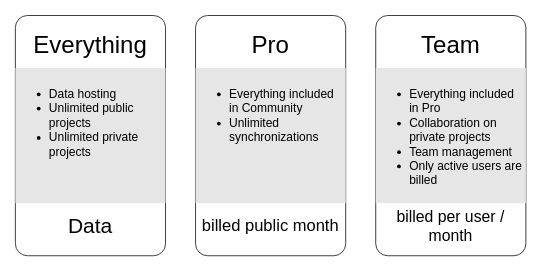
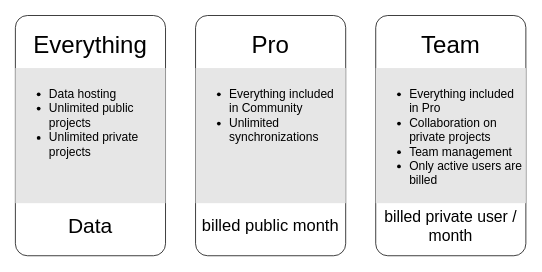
(450, 225) -> (450, 225)
